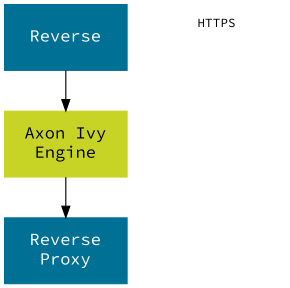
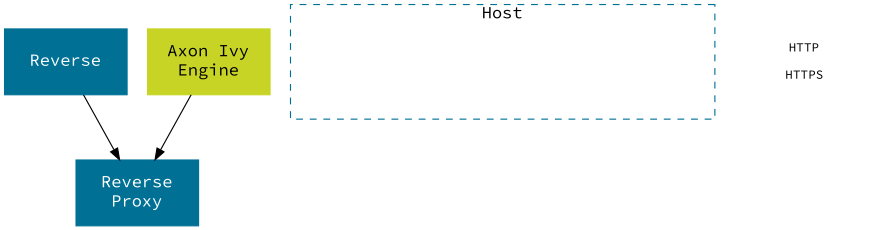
(217, 37) -> none
none -> (503, 62)
none -> (805, 62)
(66, 85) -> (99, 122)
